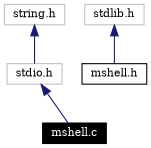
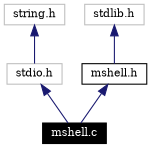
none -> (91, 108)
